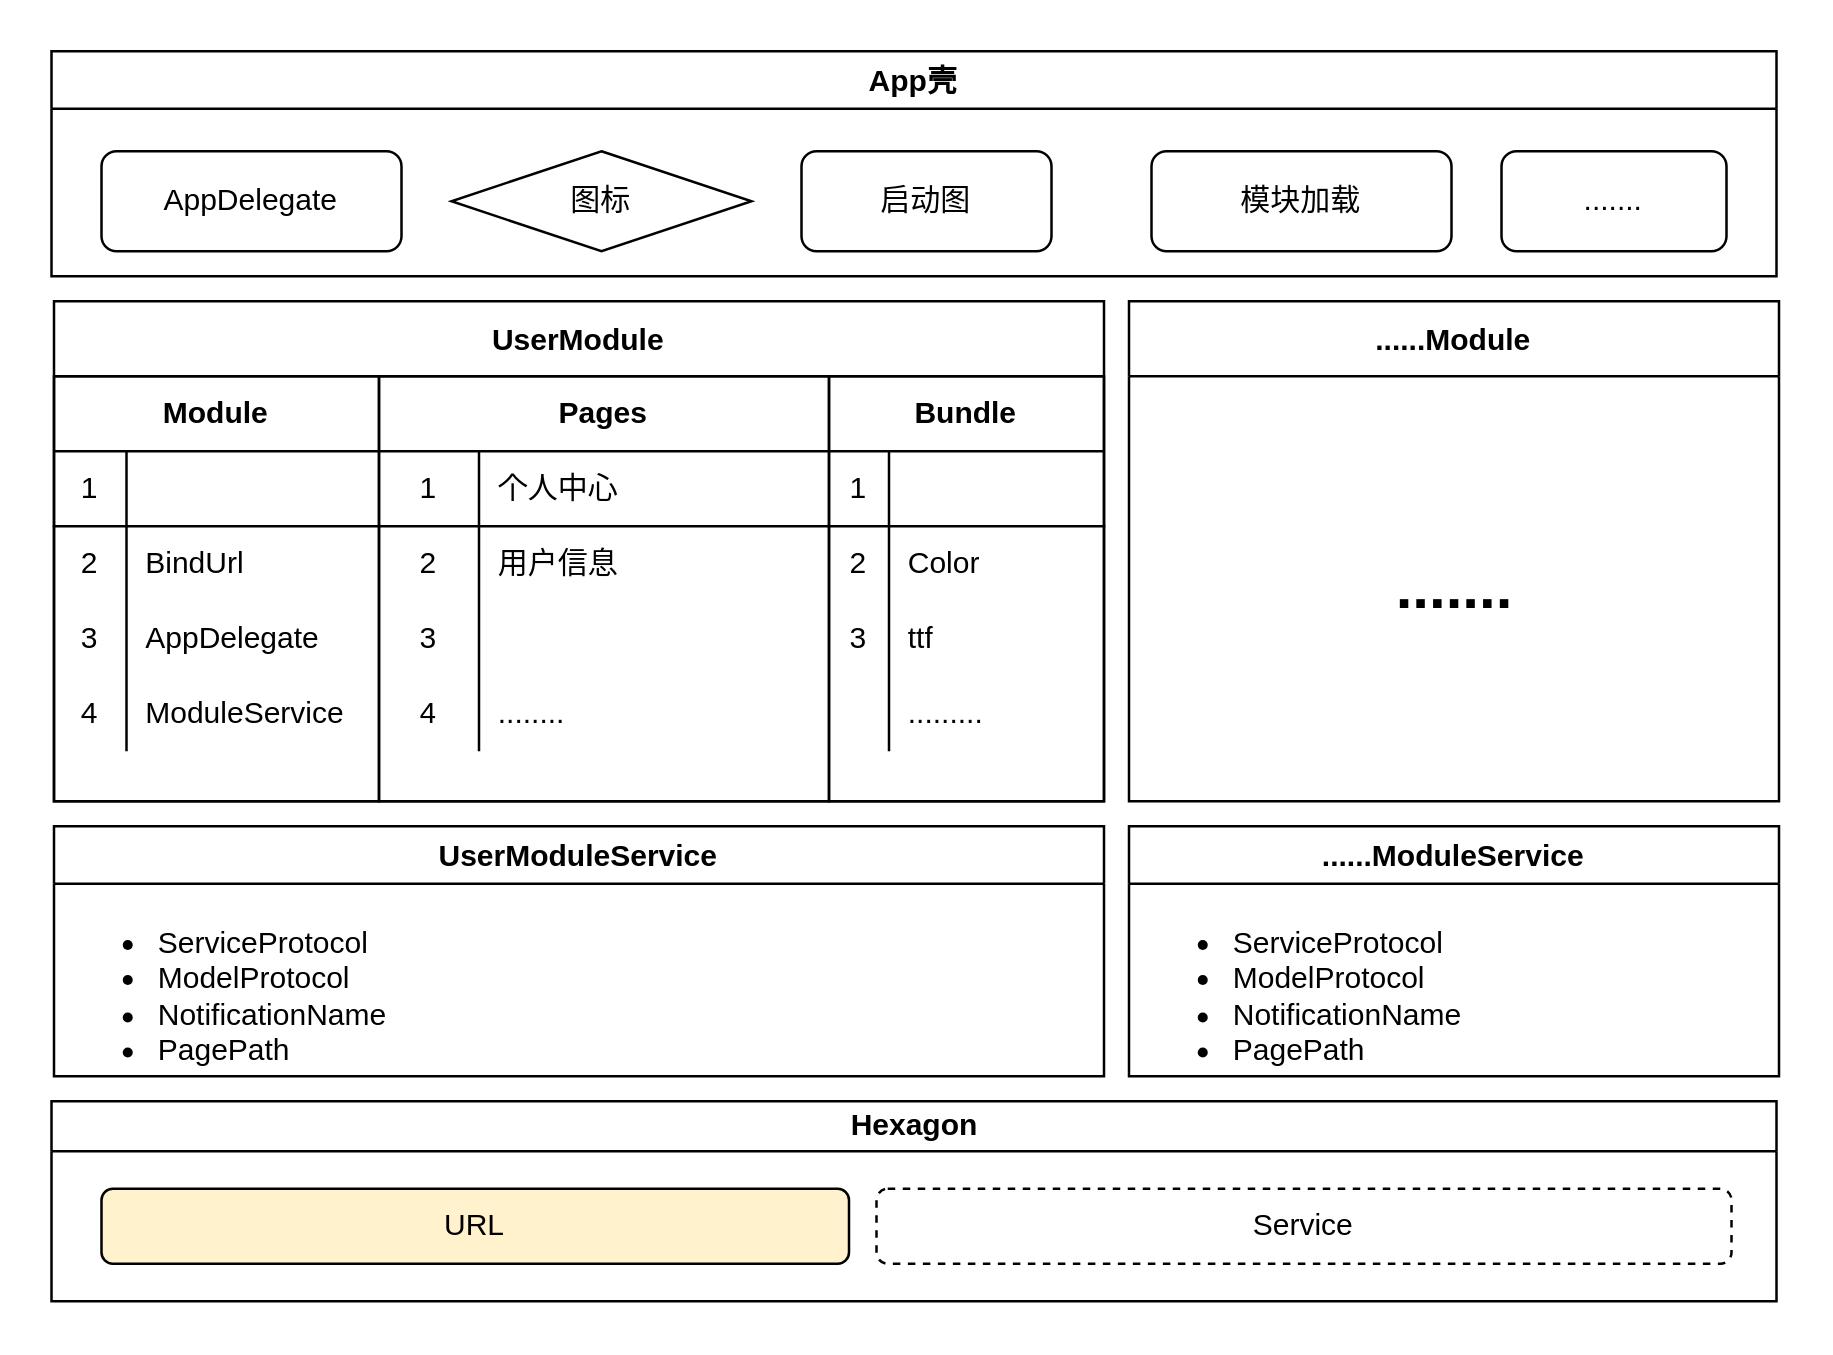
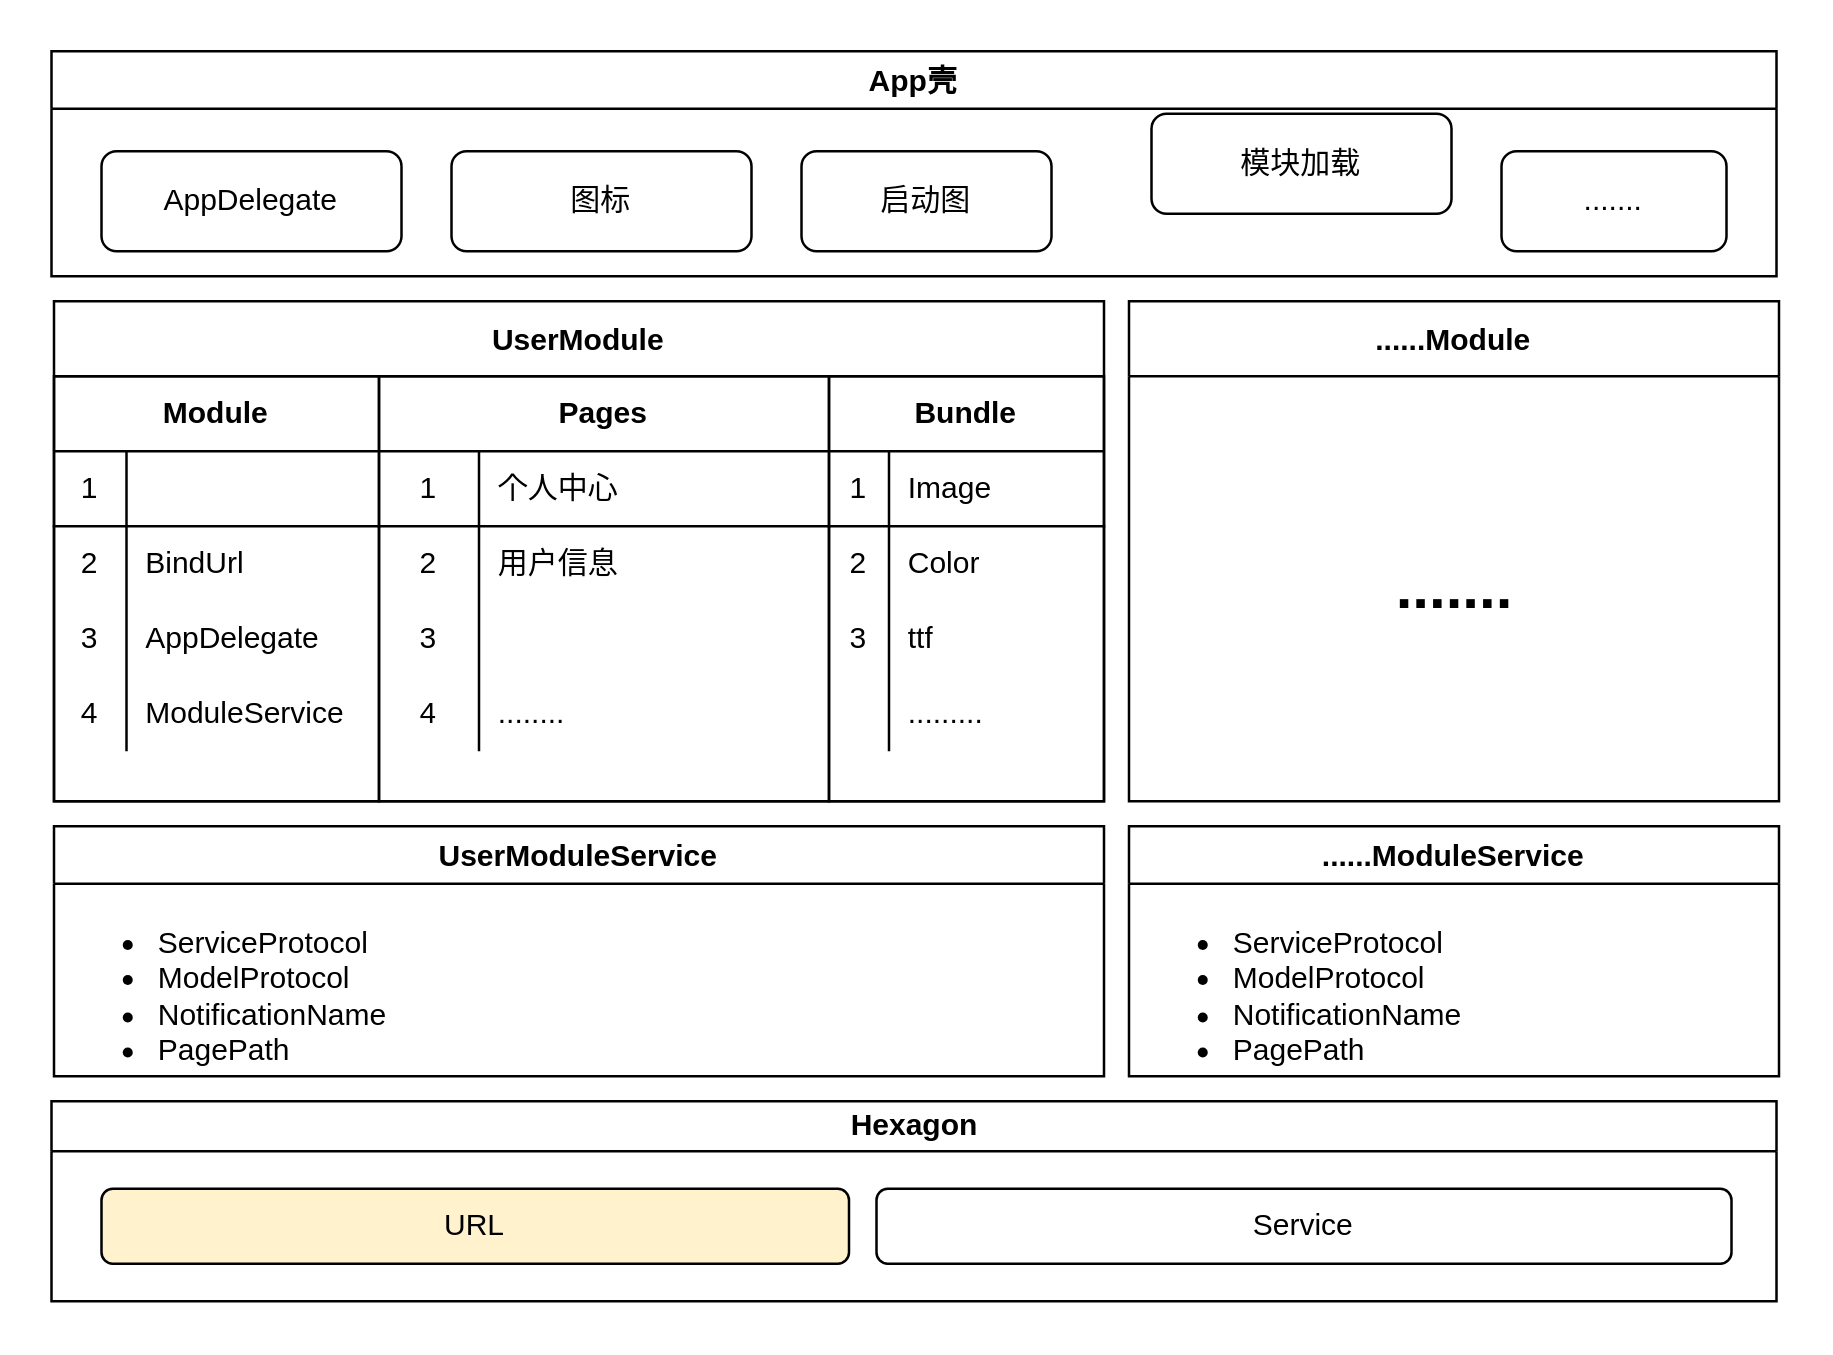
(601, 201) -> (601, 201)
(1301, 201) -> (1301, 164)
none -> (996, 489)
(1304, 1226) -> (1304, 1226)
